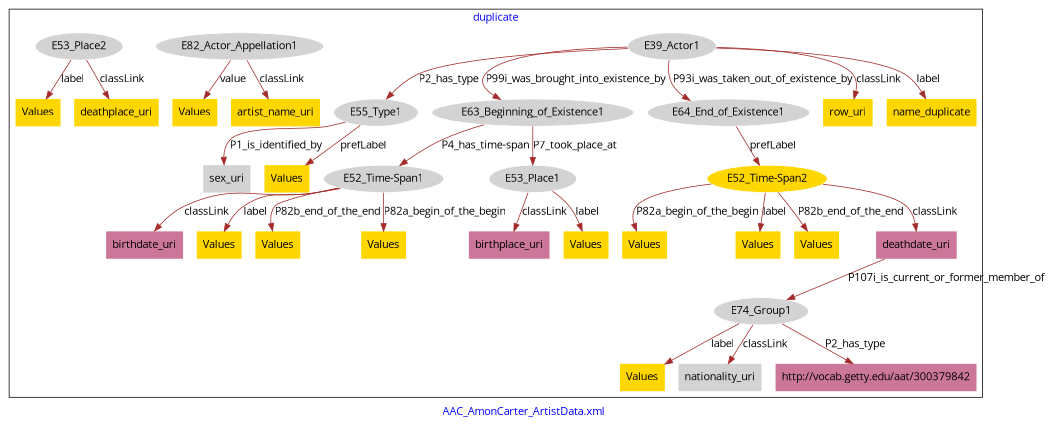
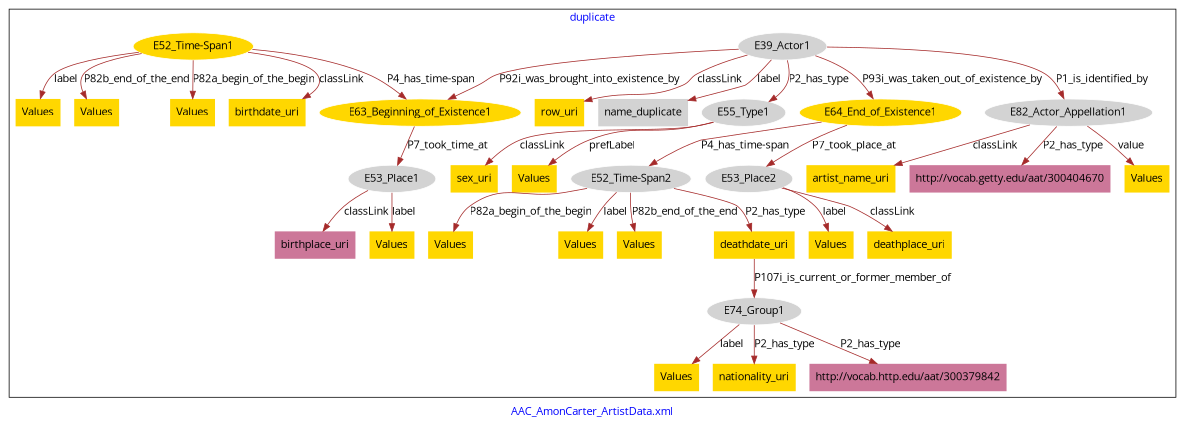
none -> (949, 53)
(576, 80) -> (589, 80)
(533, 113) -> (420, 113)
(728, 113) -> (881, 113)
(932, 113) -> (643, 113)
(443, 139) -> (329, 62)
none -> (809, 142)
(276, 146) -> (542, 146)
(575, 146) -> (448, 146)
(773, 146) -> (745, 146)
(227, 179) -> (474, 179)
(384, 179) -> (193, 46)
(767, 179) -> (631, 179)
none -> (1010, 179)
(935, 212) -> (775, 212)
(145, 245) -> (267, 113)
(916, 245) -> (754, 245)
(765, 344) -> (784, 344)
(720, 378) -> (754, 378)
(876, 378) -> (908, 378)
